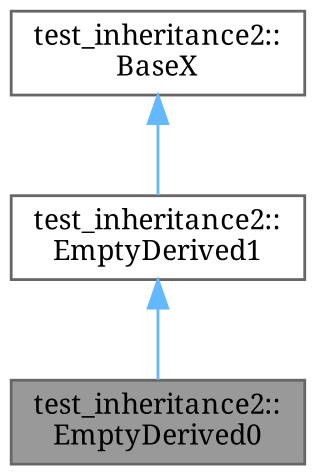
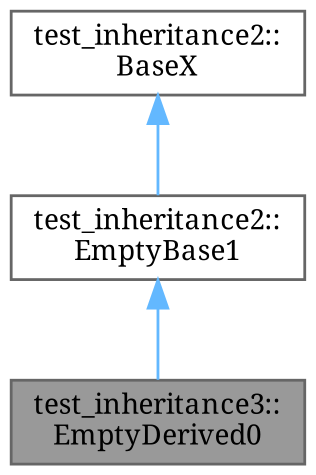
(158, 238) -> (158, 238)
(158, 422) -> (158, 422)
